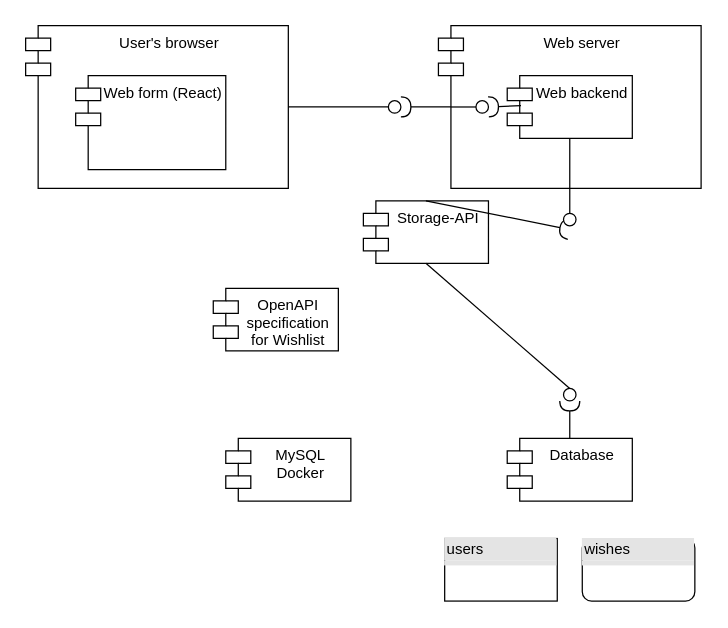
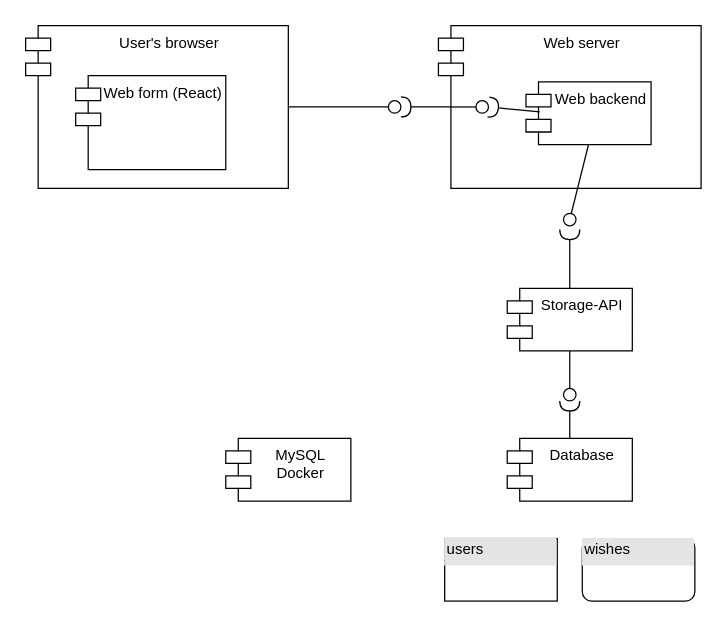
(569, 107) -> (588, 113)
(426, 232) -> (569, 319)
(276, 319) -> none
